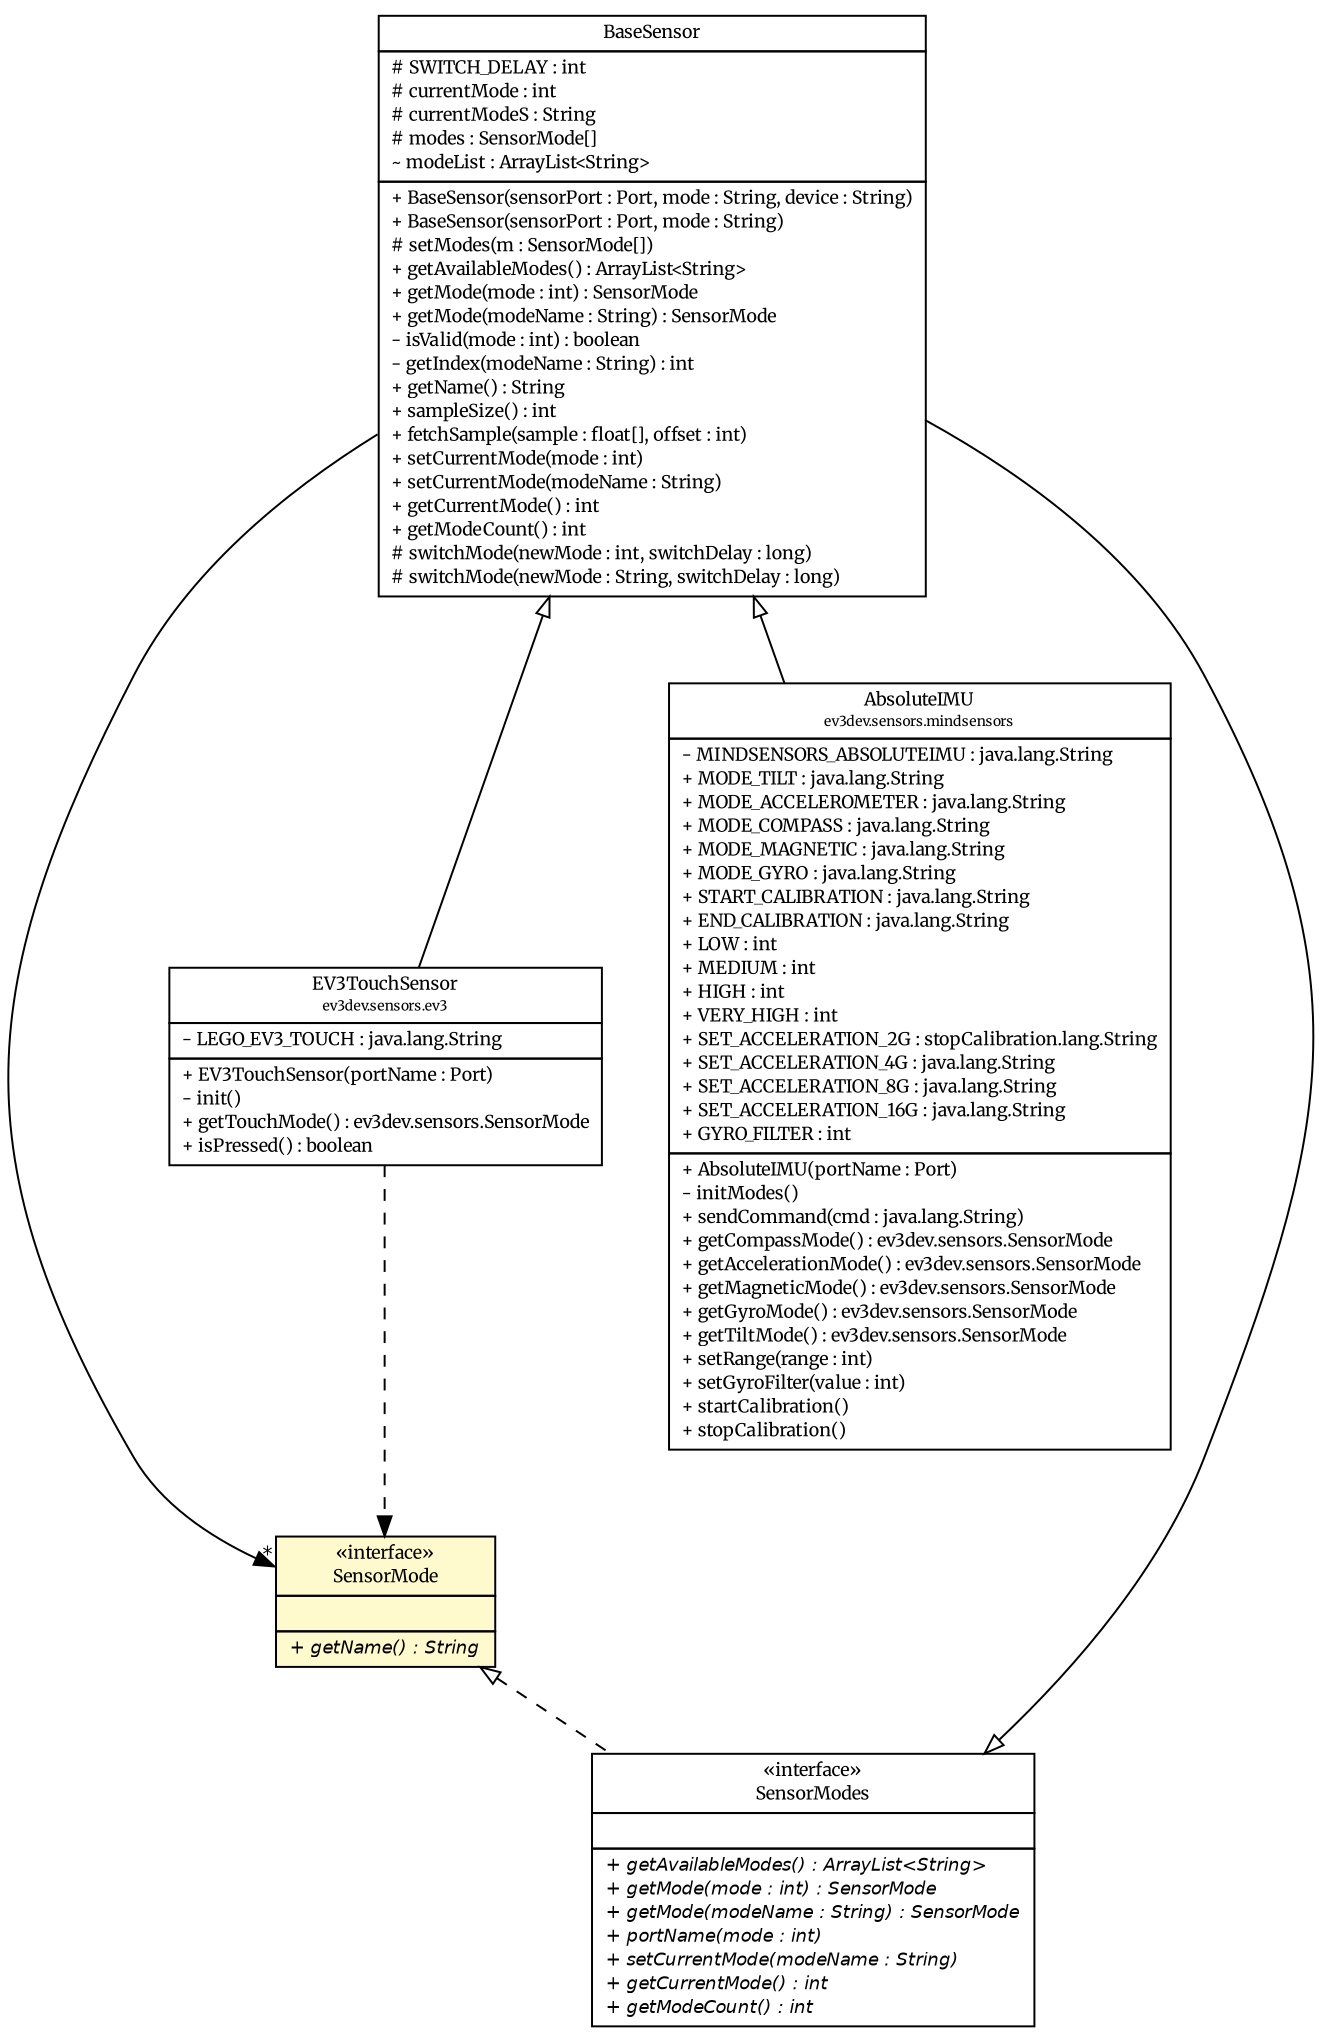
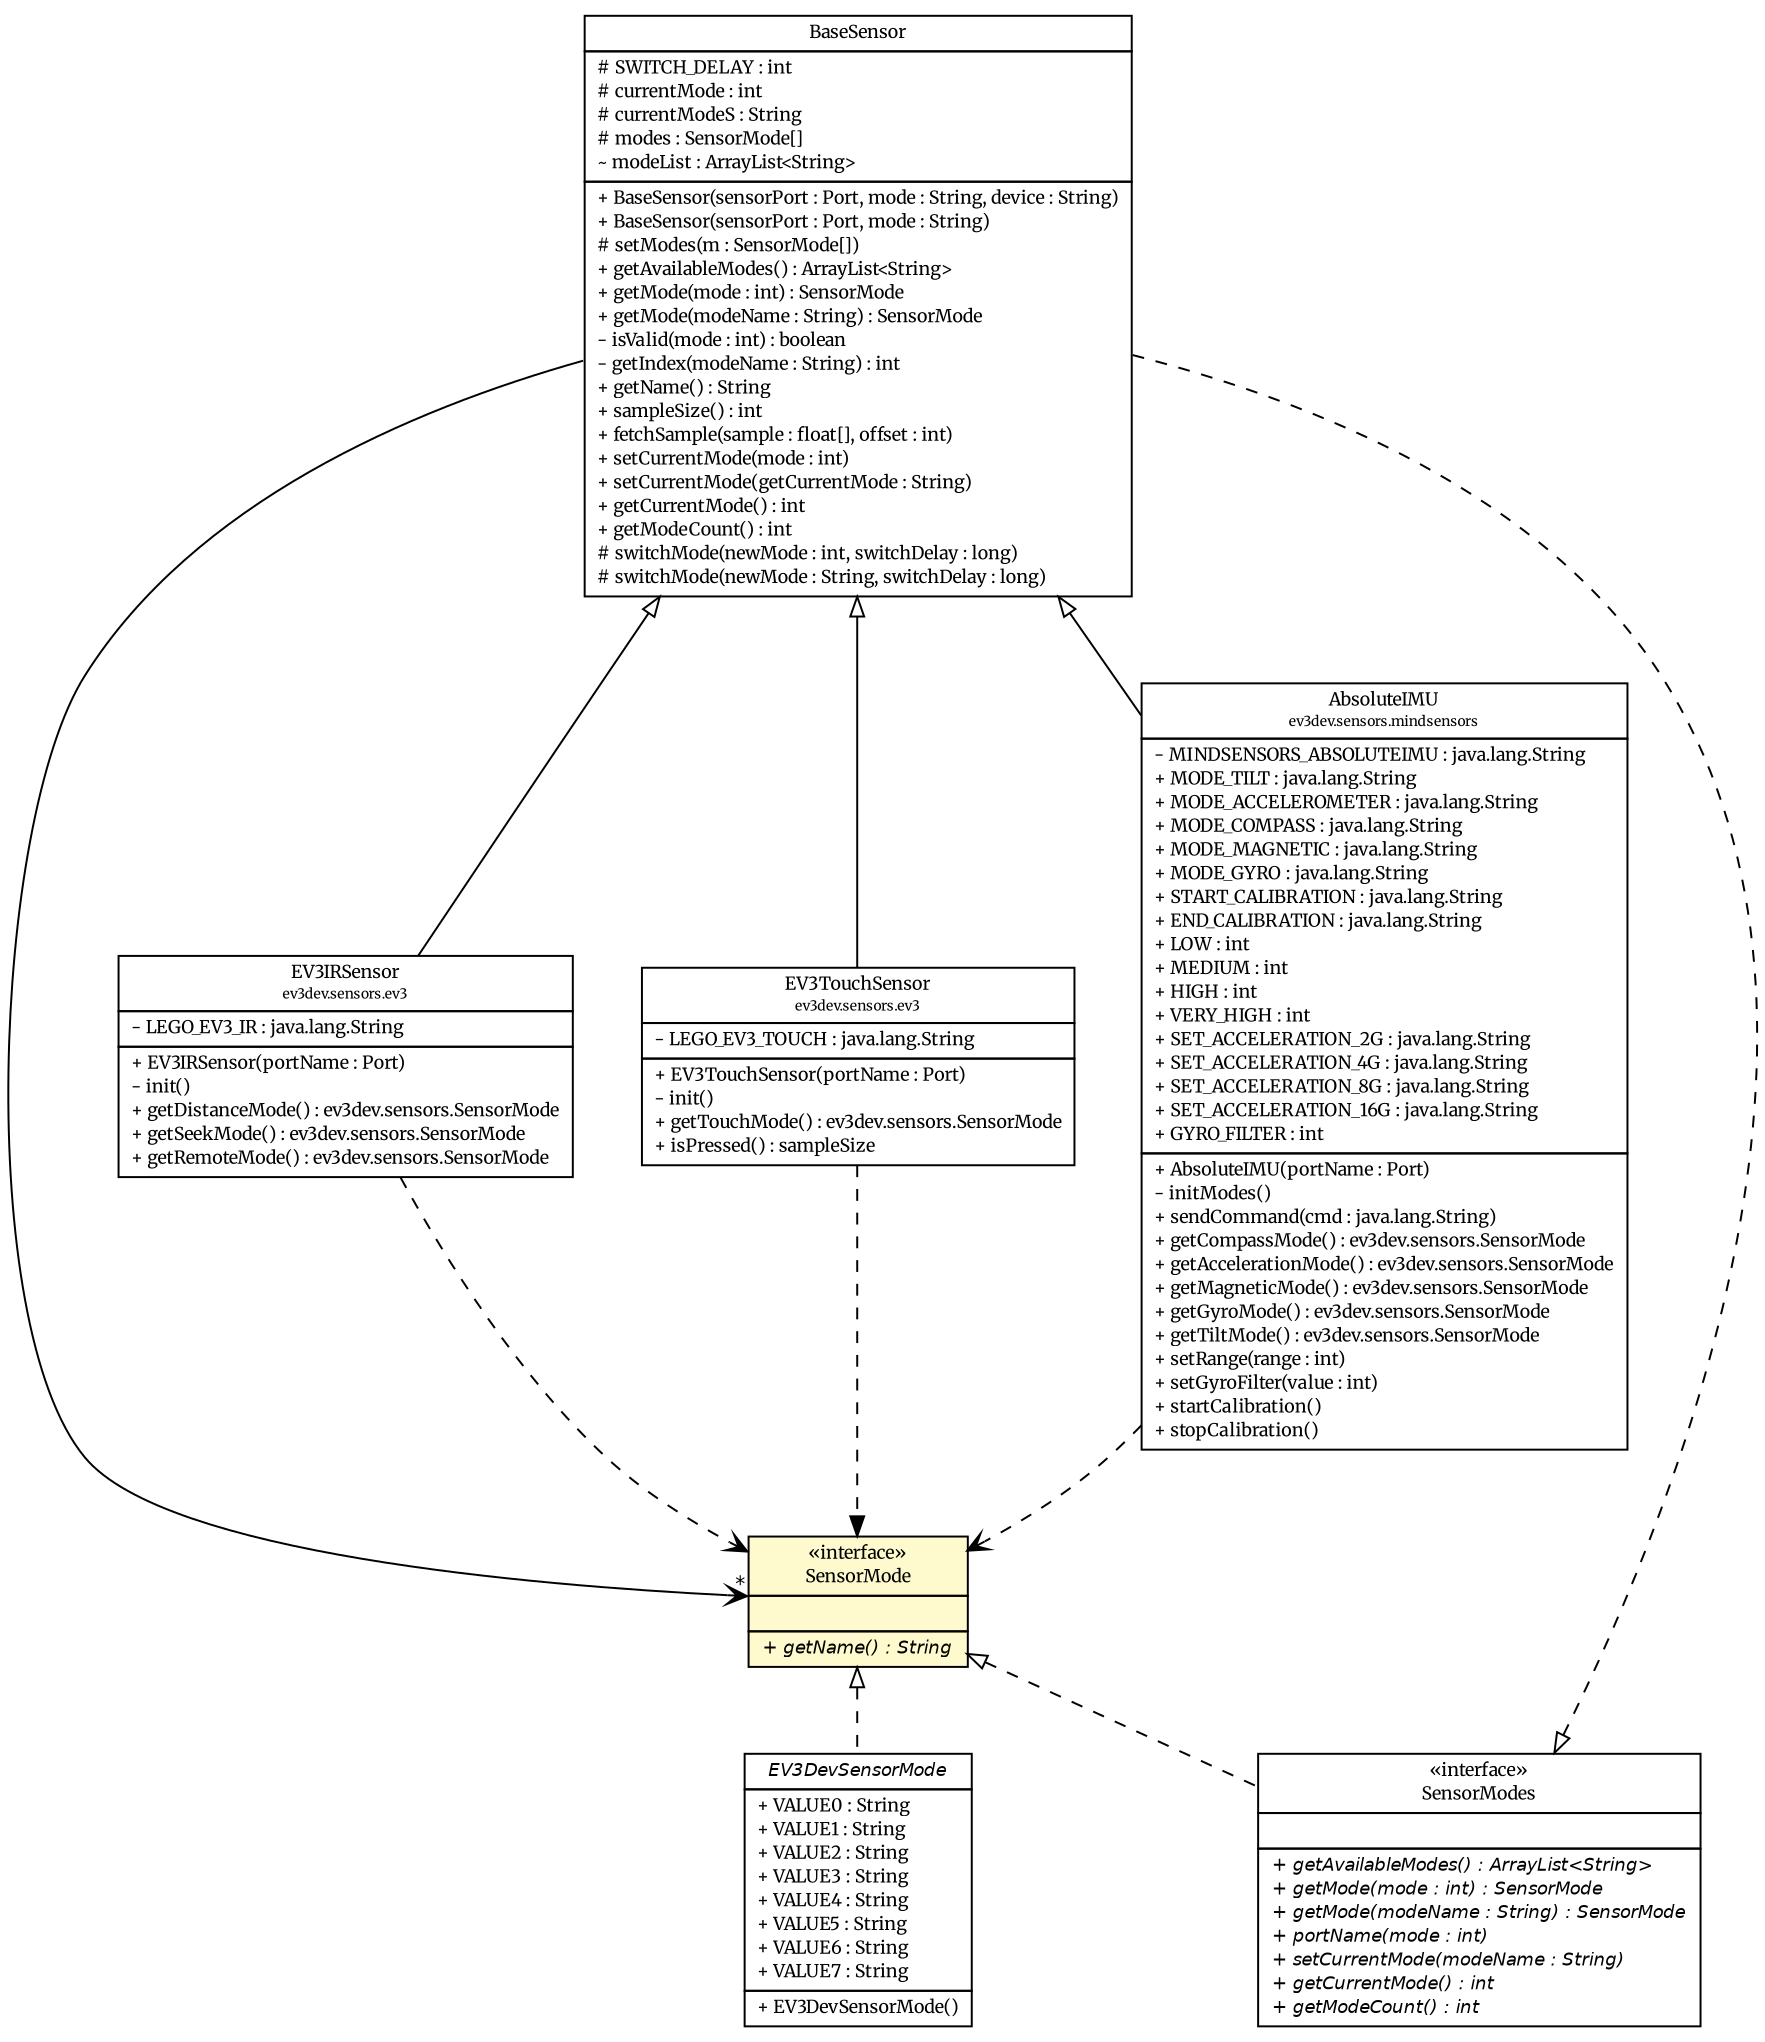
(556, 483) -> (785, 483)
(19, 975) -> (9, 1100)
(920, 1040) -> (1343, 1040)
(1312, 1049) -> (1742, 897)
none -> (346, 1066)
(278, 1146) -> (765, 1146)
none -> (1068, 1490)
none -> (857, 1890)
